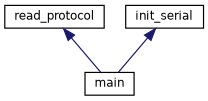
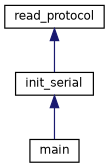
(86, 55) -> (54, 57)
